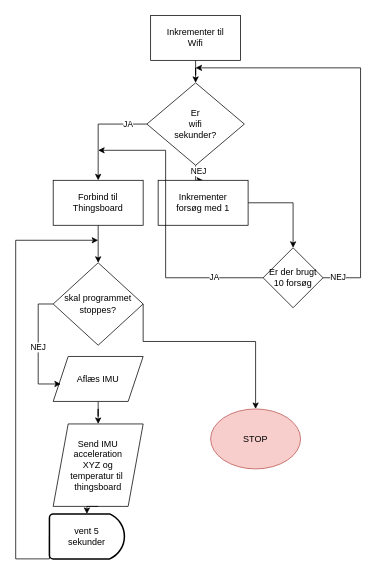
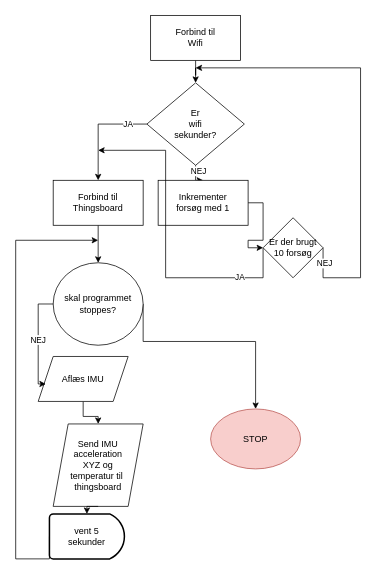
(195, 38) -> (195, 38)
(293, 278) -> (293, 248)
(98, 304) -> (98, 304)
(98, 379) -> (83, 379)
